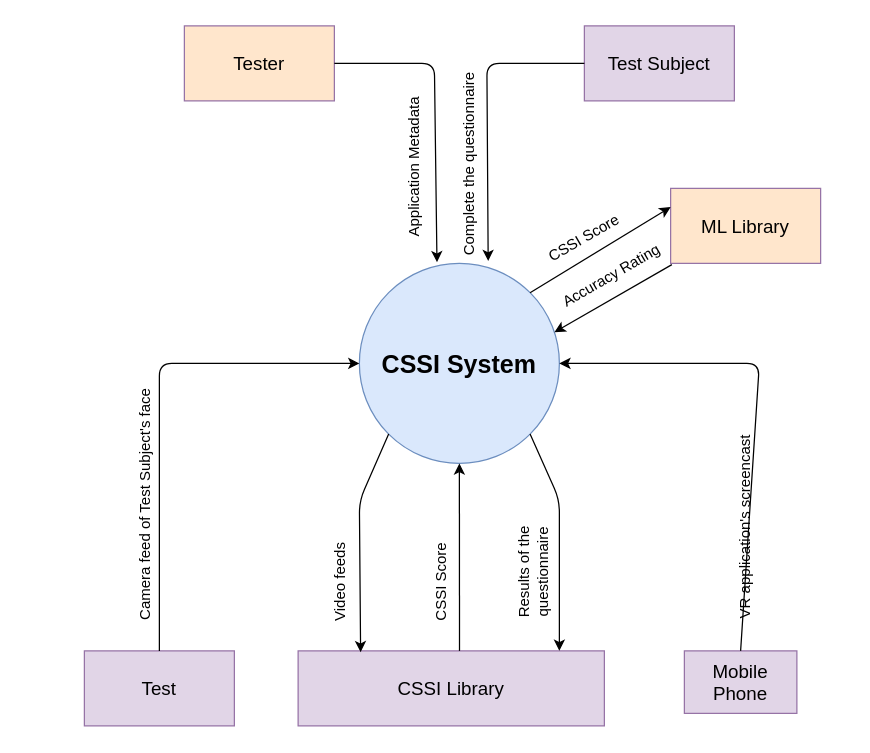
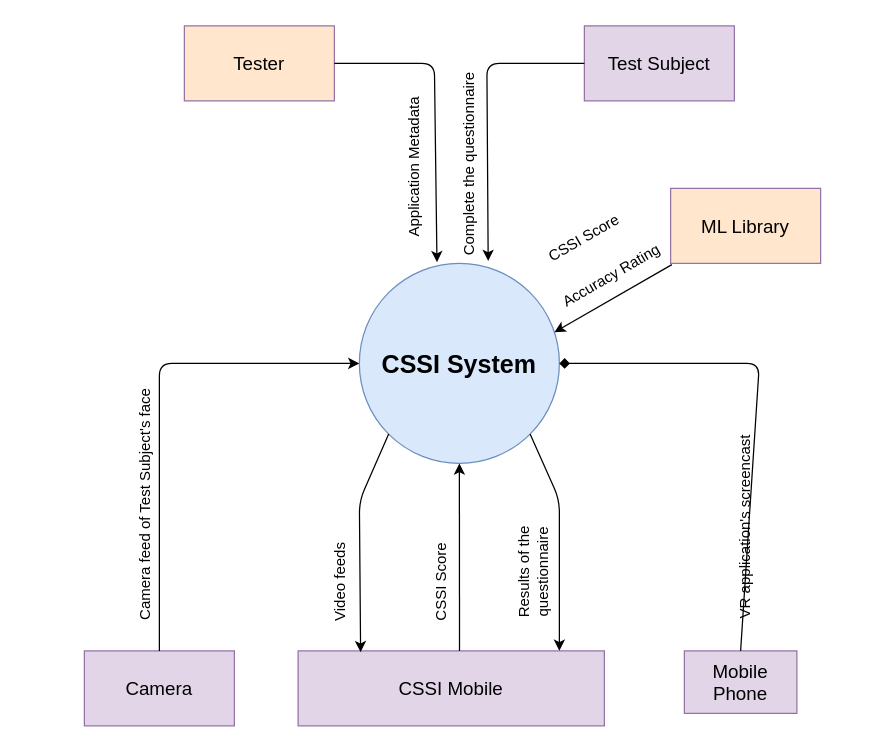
(597, 252) -> none
(569, 363) -> (570, 363)
(159, 688) -> (159, 688)
(451, 688) -> (451, 688)
